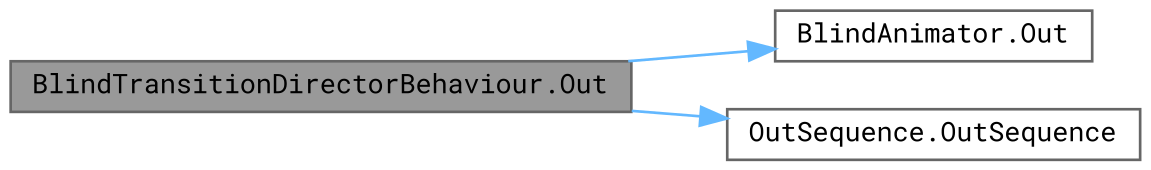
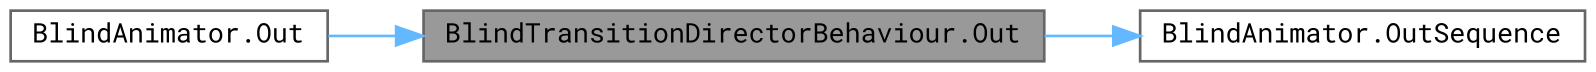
(688, 56) -> (362, 36)
(934, 135) -> (1363, 36)
